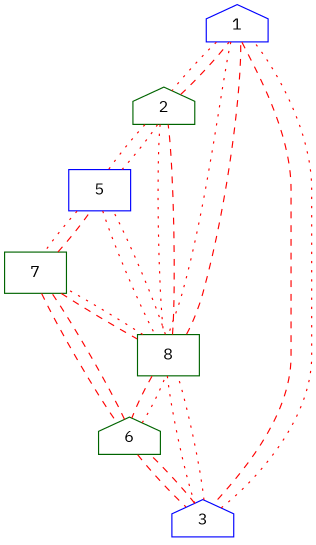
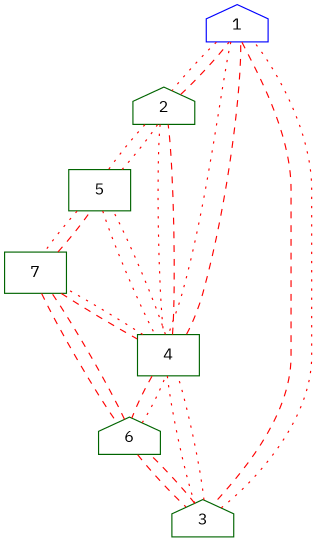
(100, 190) -> (100, 190)
(168, 355) -> (168, 355)
(203, 520) -> (203, 520)
